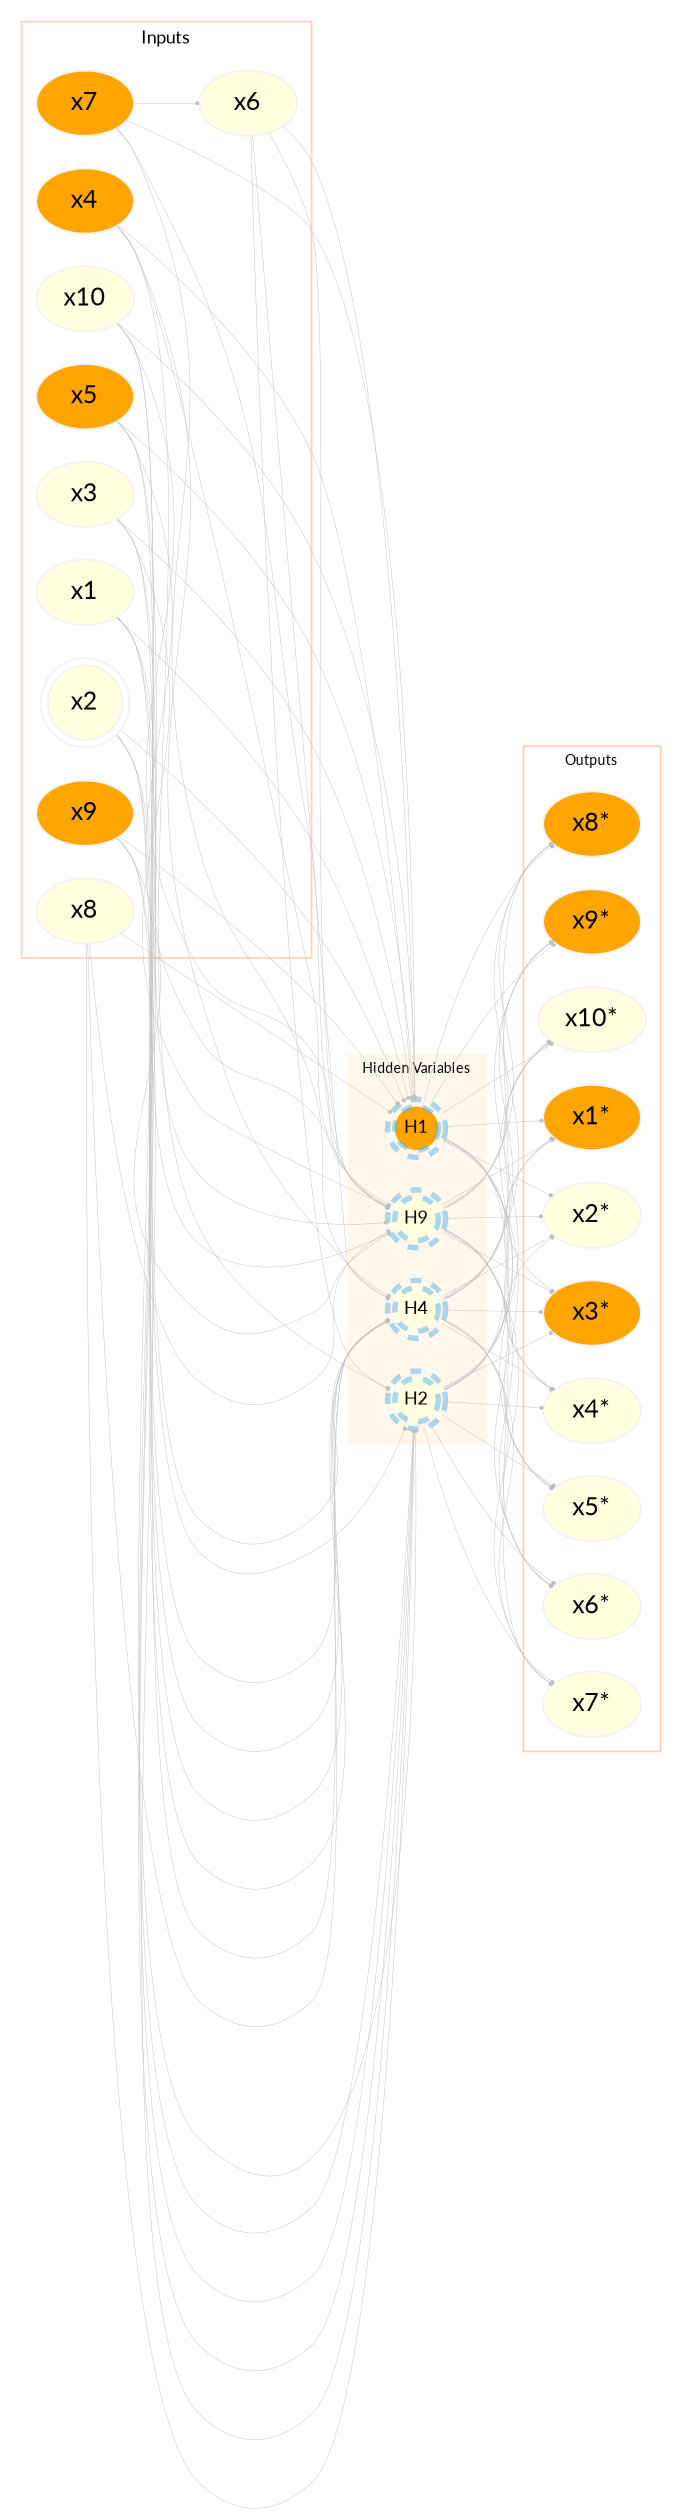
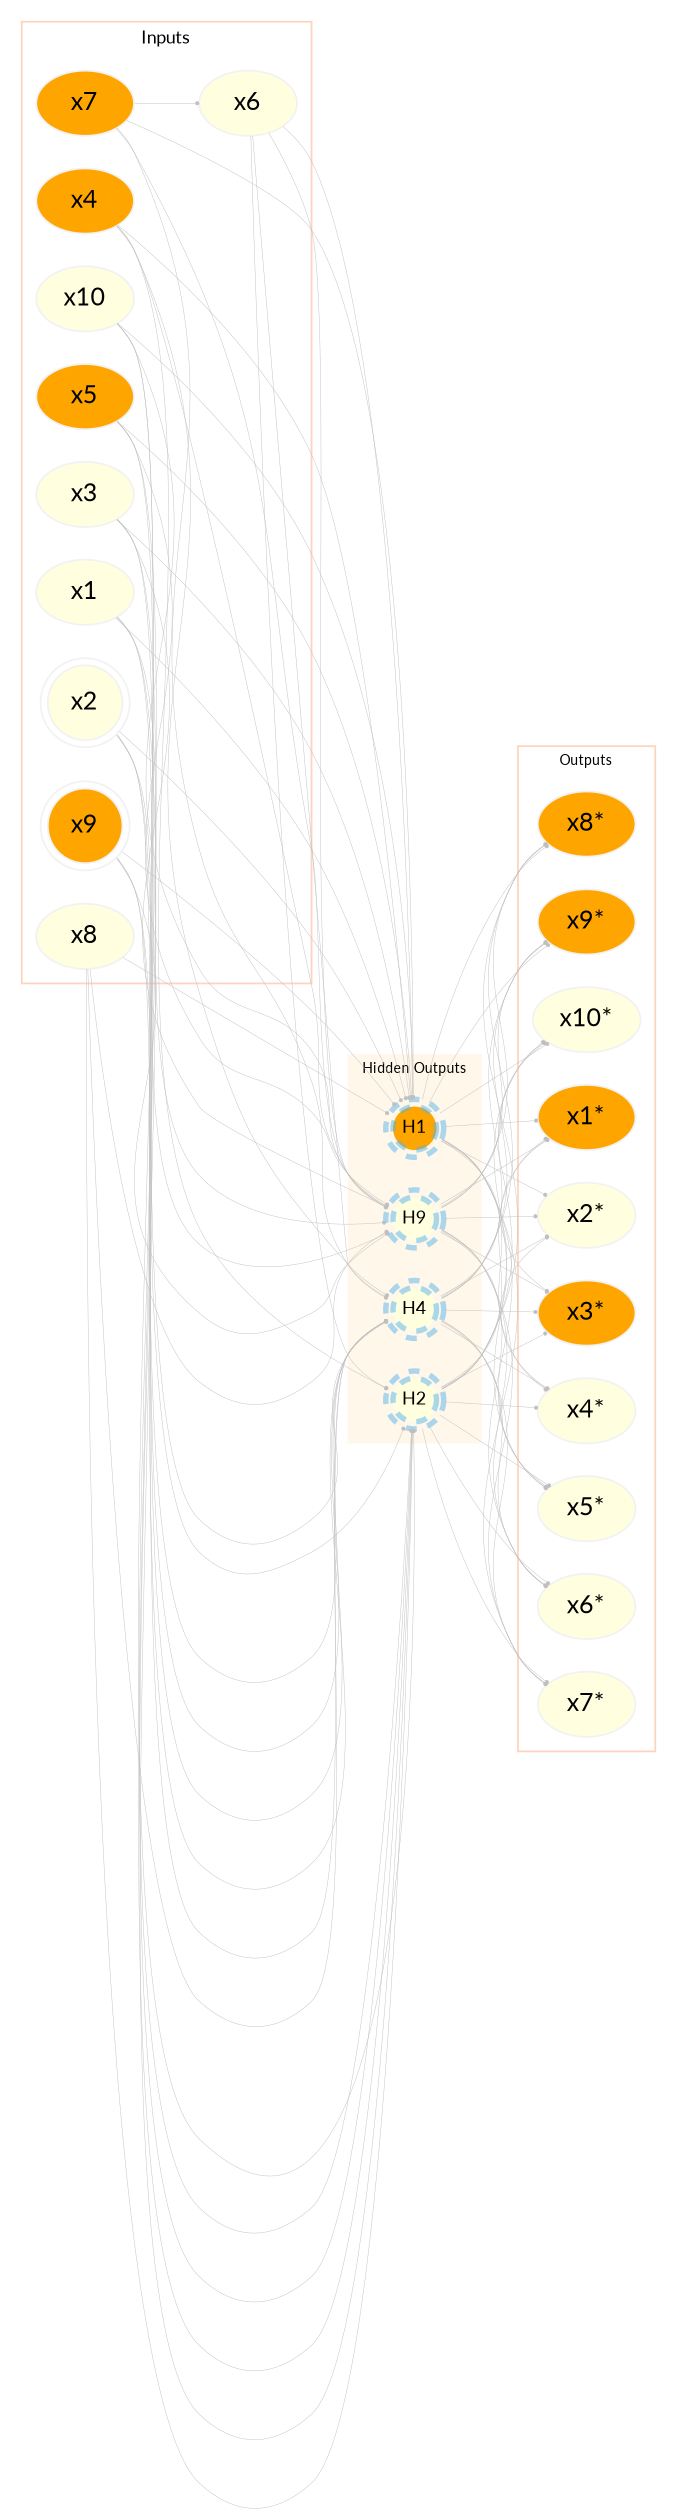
(85, 813) -> (85, 826)
(417, 1069) -> (415, 1069)
